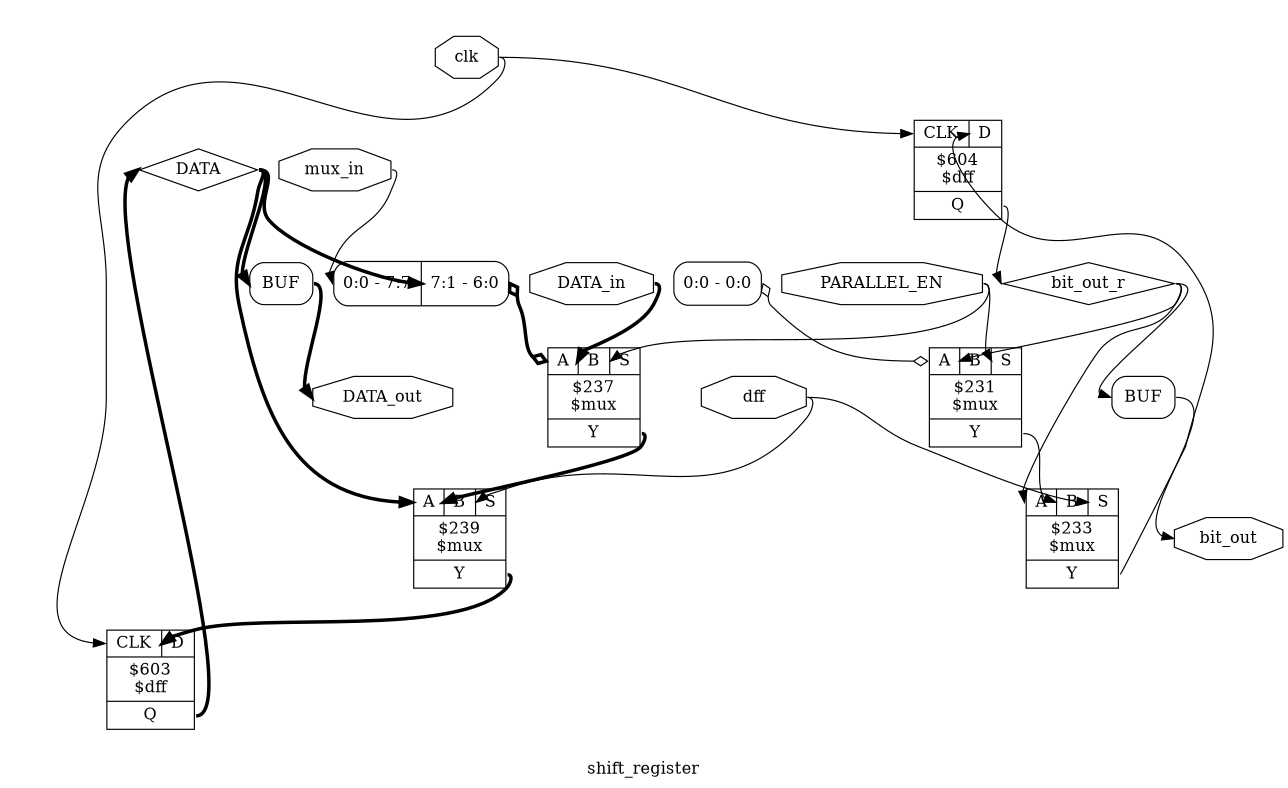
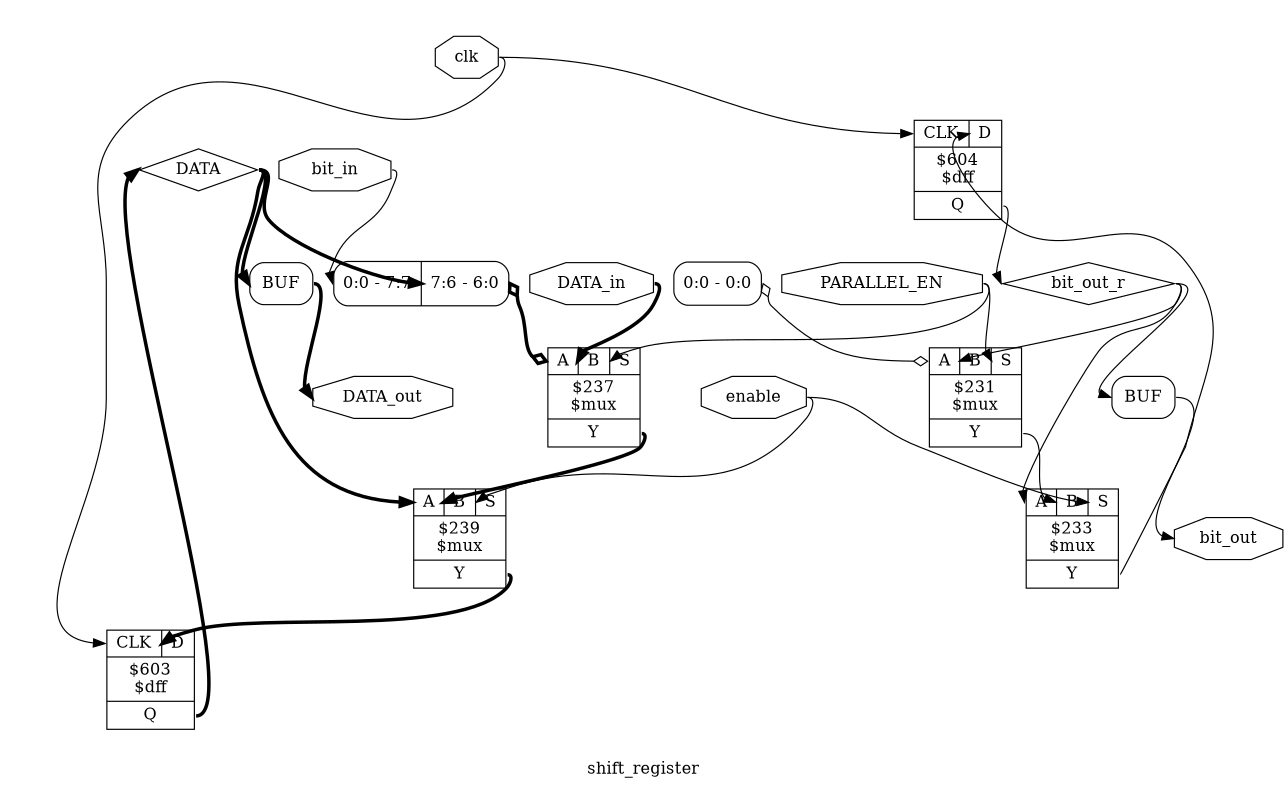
(335, 170) -> (335, 170)
(465, 283) -> (465, 283)
(754, 397) -> (754, 397)
